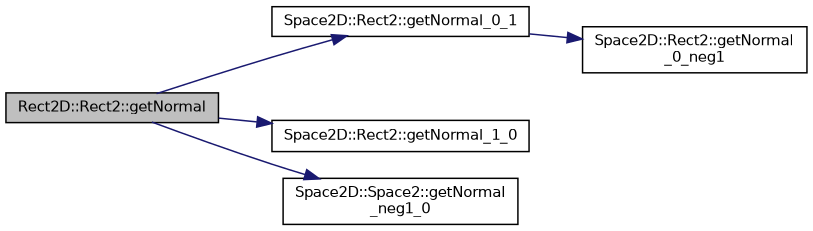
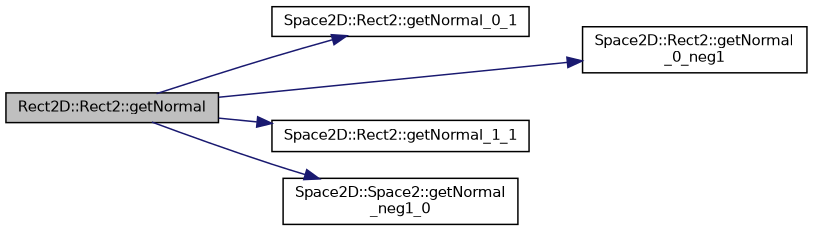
(548, 36) -> (393, 80)
(401, 136) -> (401, 136)
